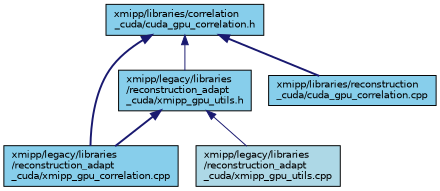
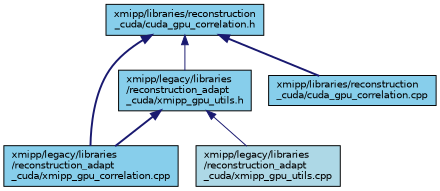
(185, 20) -> (185, 20)
